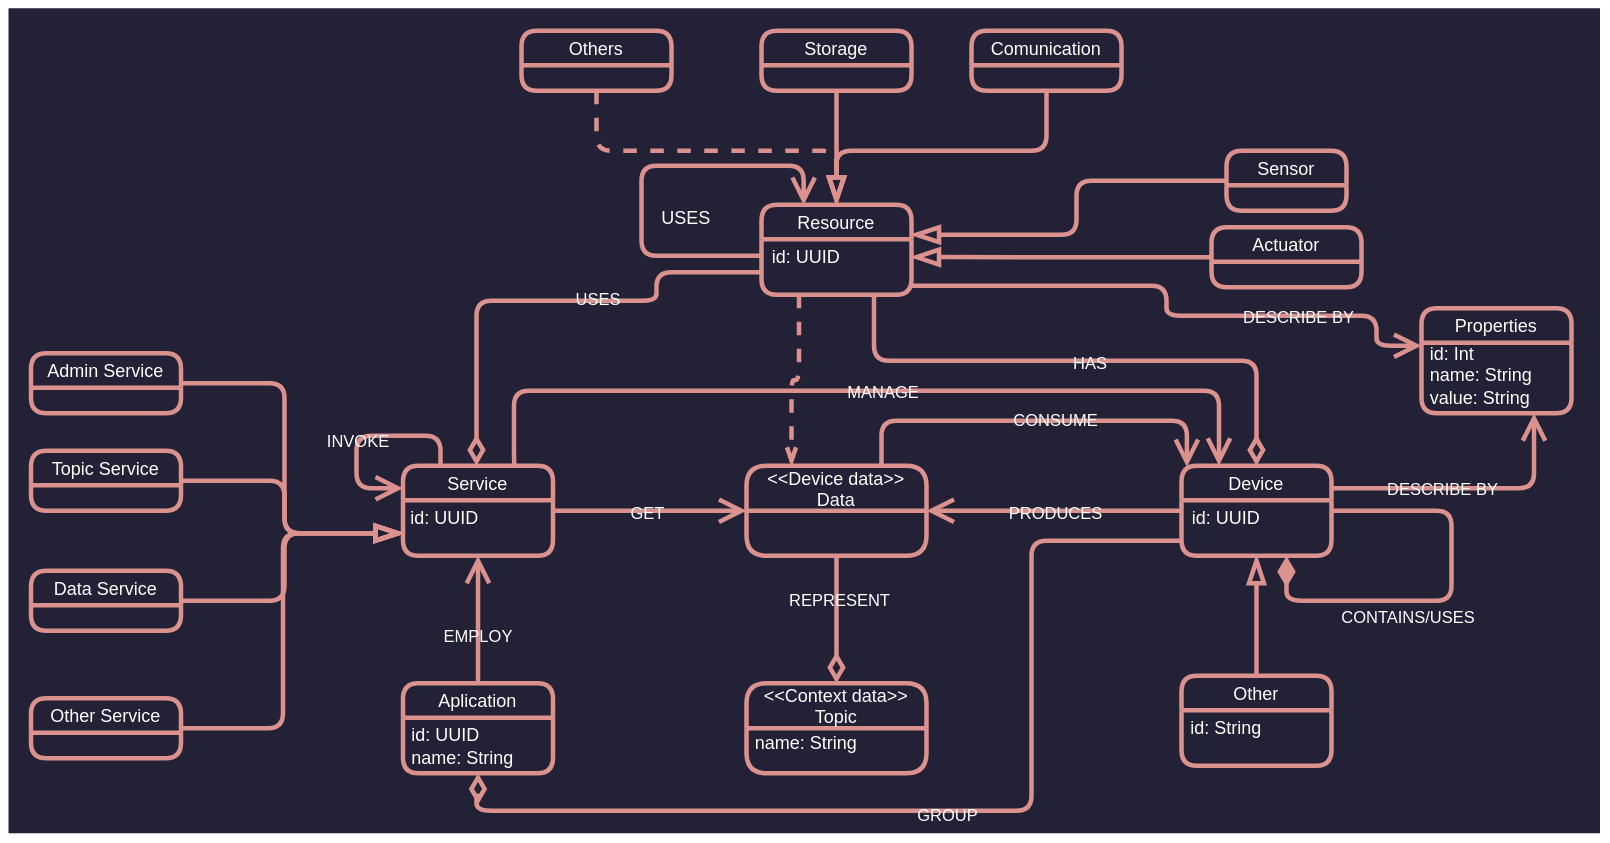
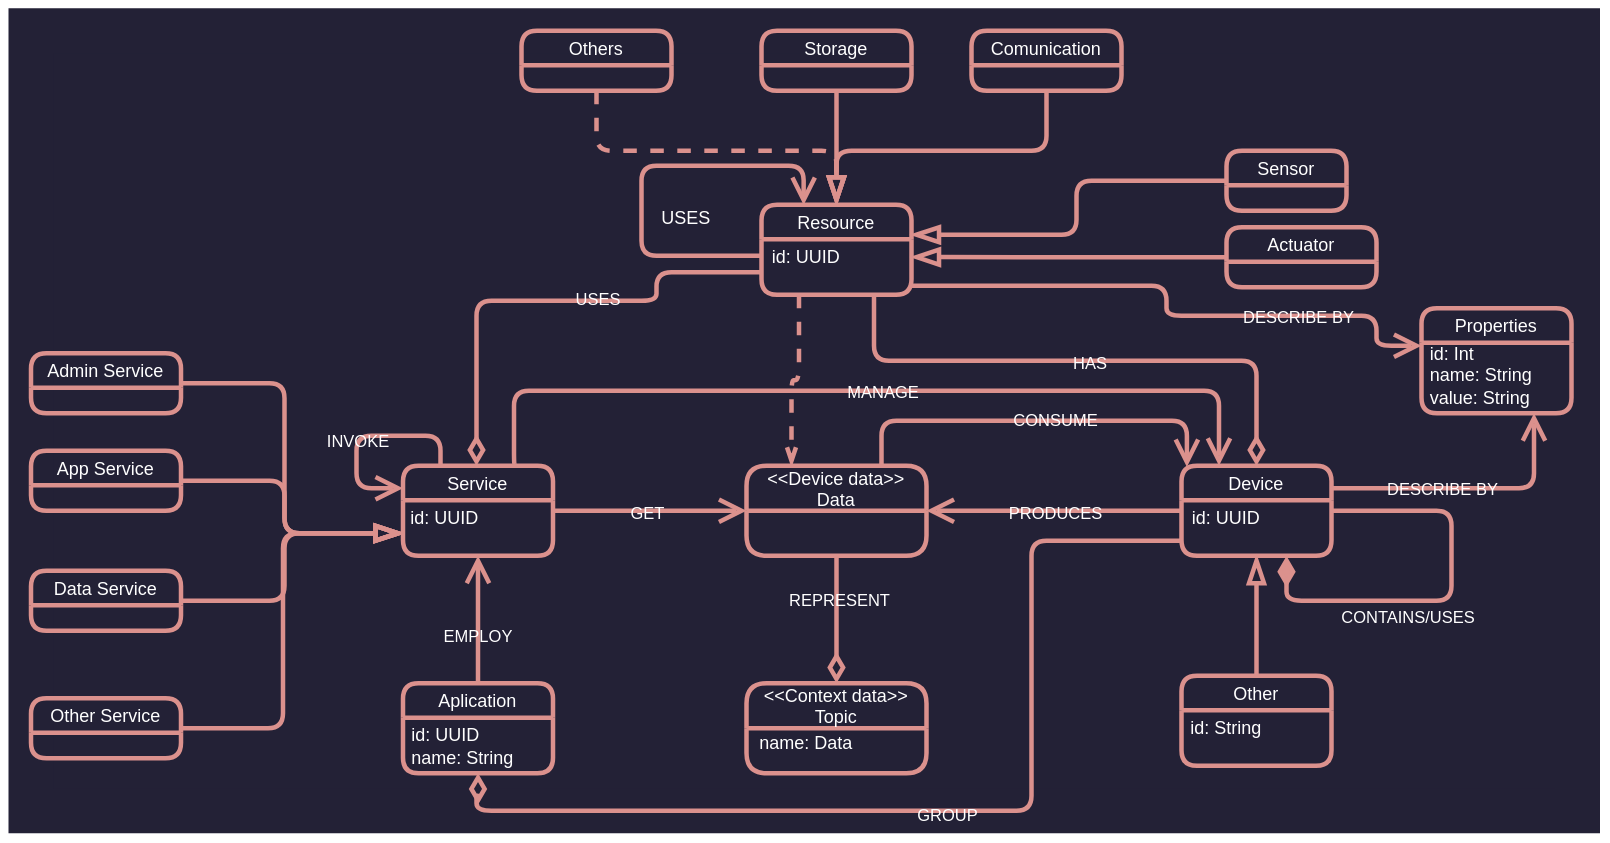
(1286, 257) -> (1301, 257)
(105, 469) -> (105, 469)
(806, 743) -> (806, 743)
